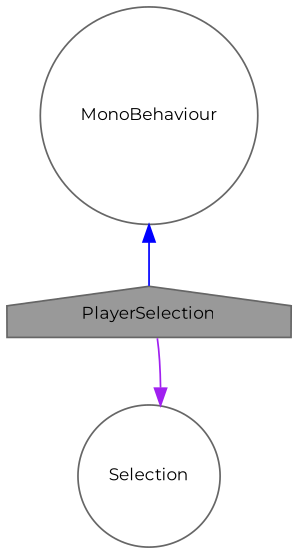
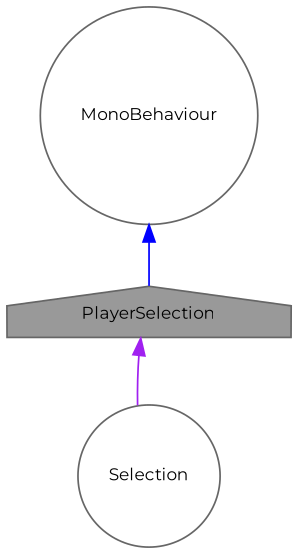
(160, 363) -> (138, 380)
